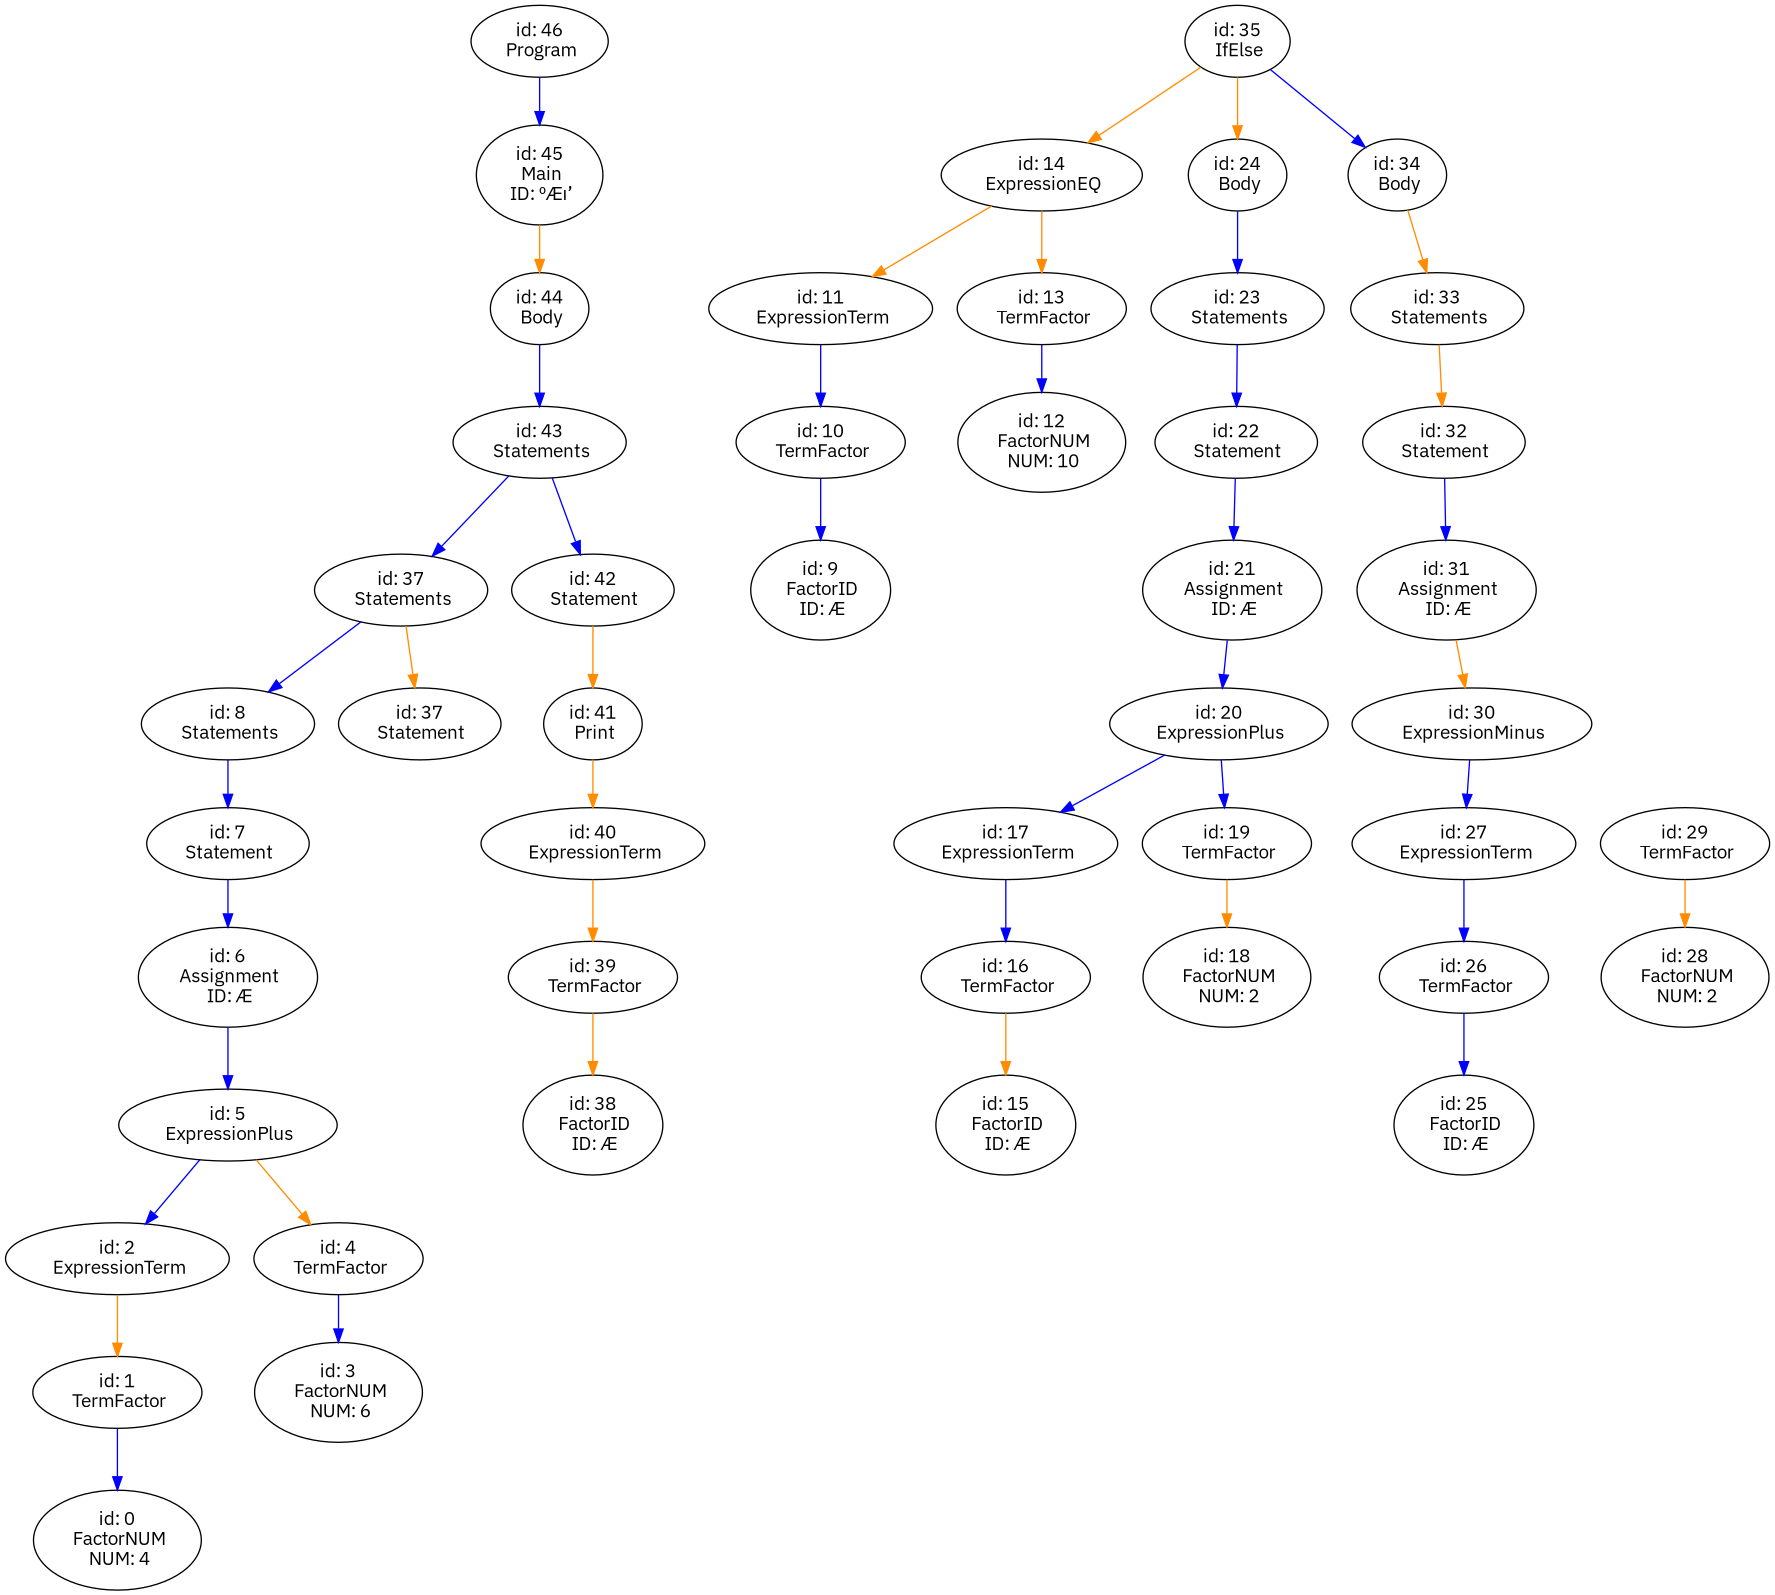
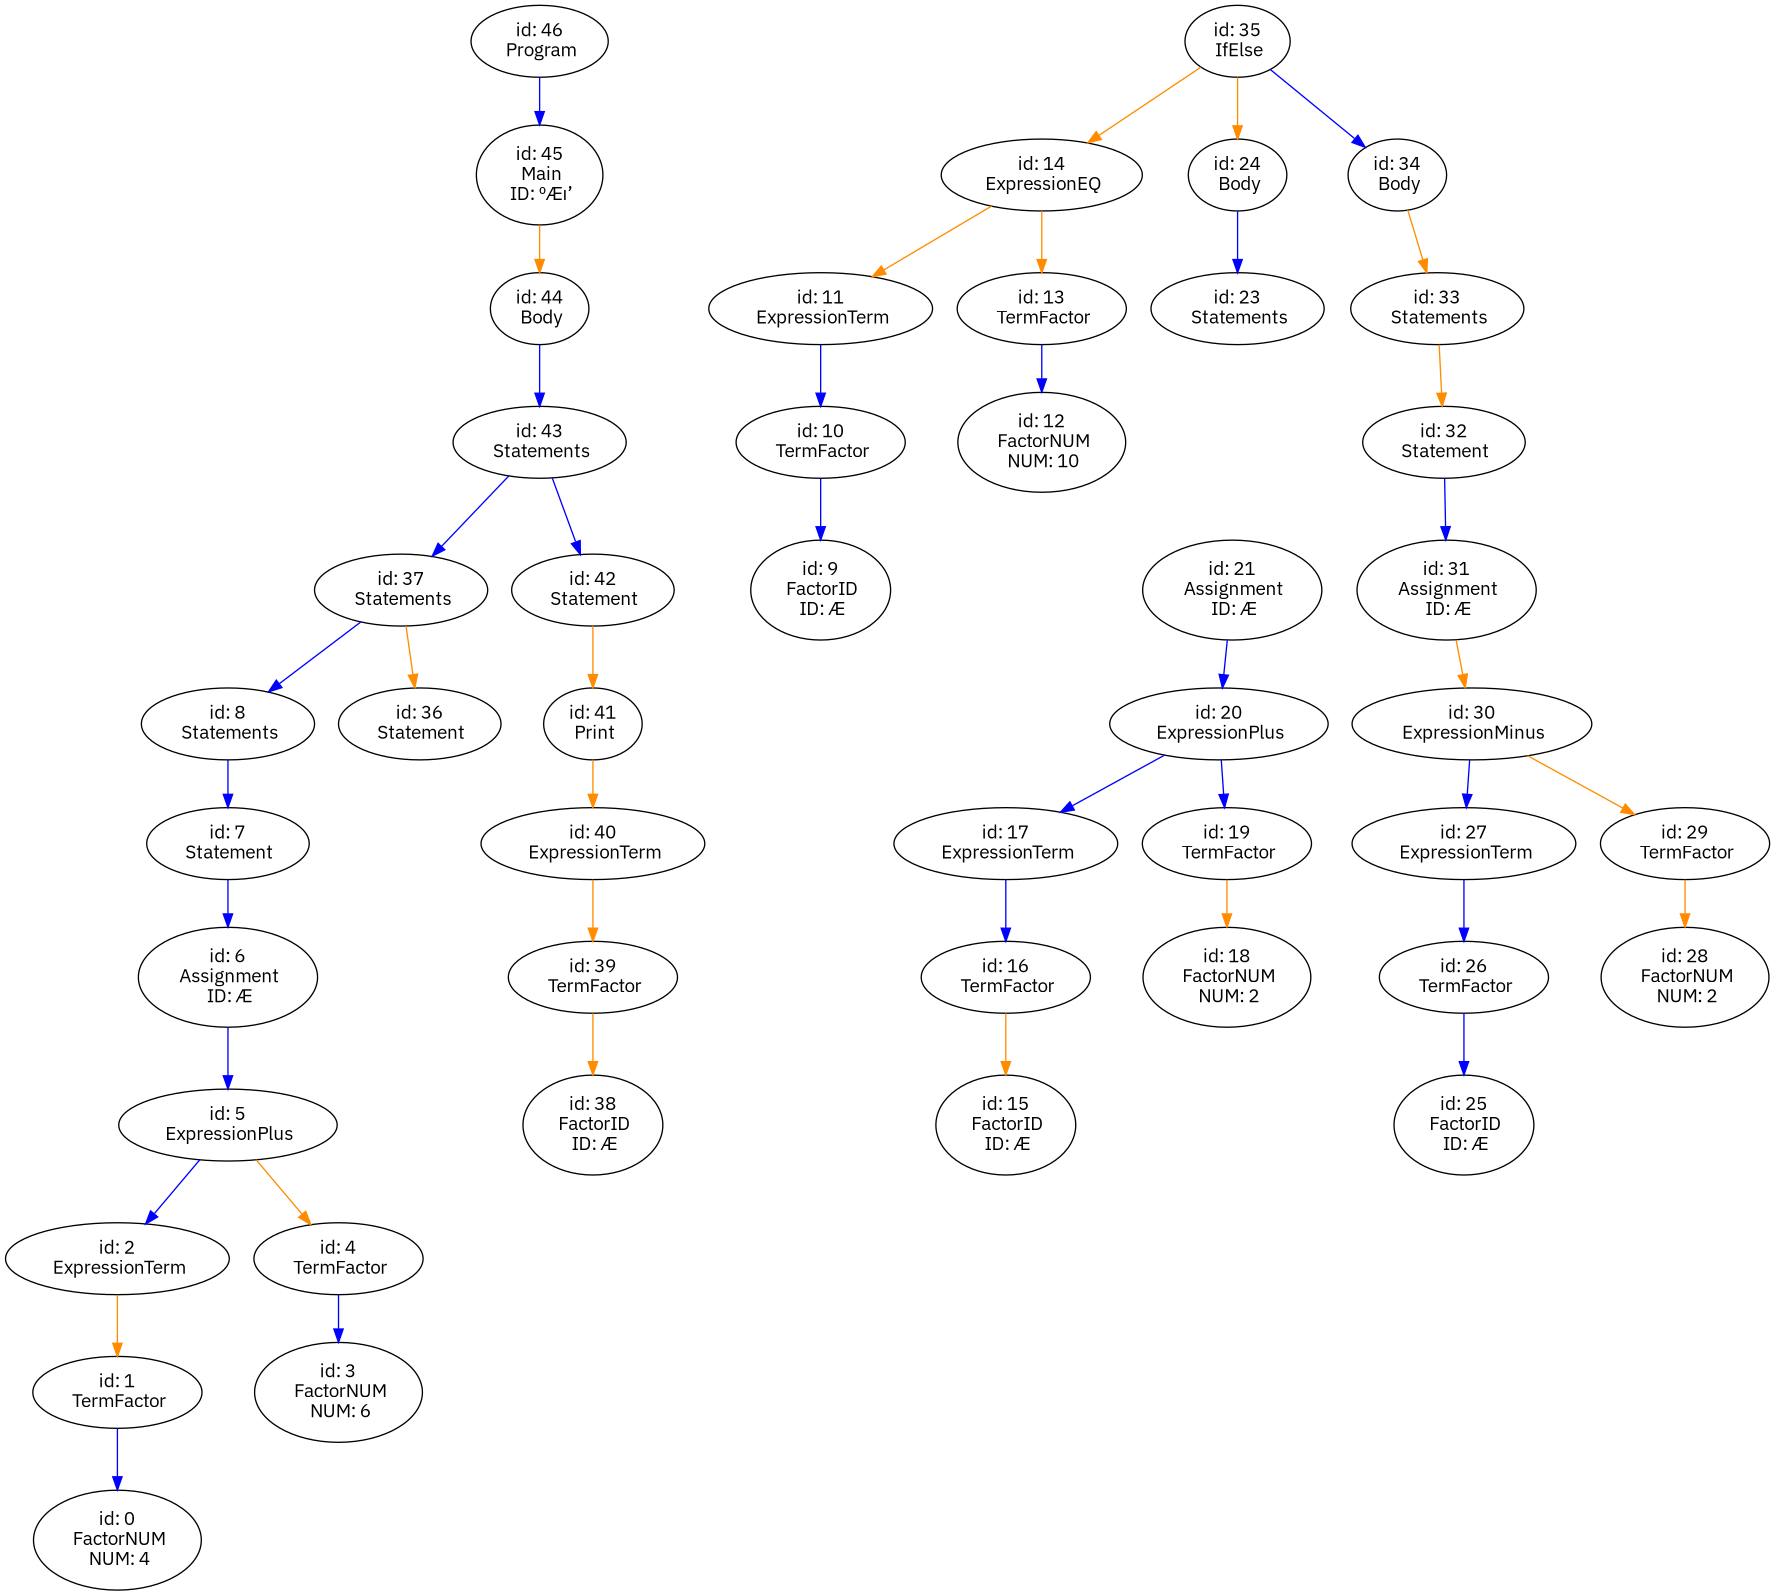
(1236, 442) -> none
(420, 724) -> (420, 724)
none -> (1575, 782)
